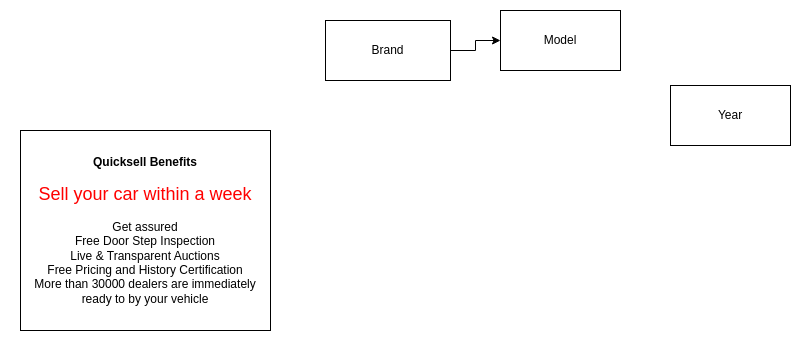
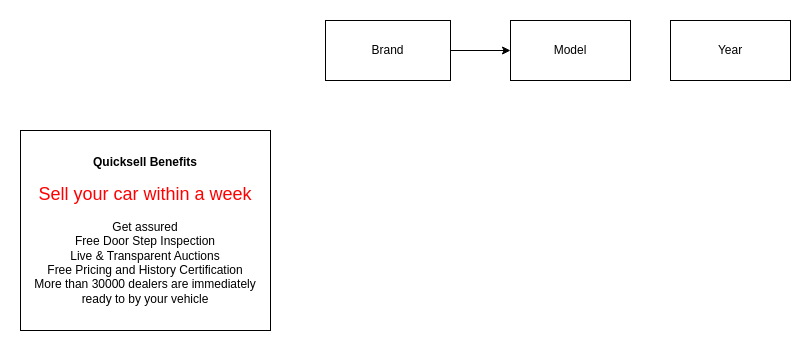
(561, 41) -> (571, 51)
(731, 116) -> (731, 51)
